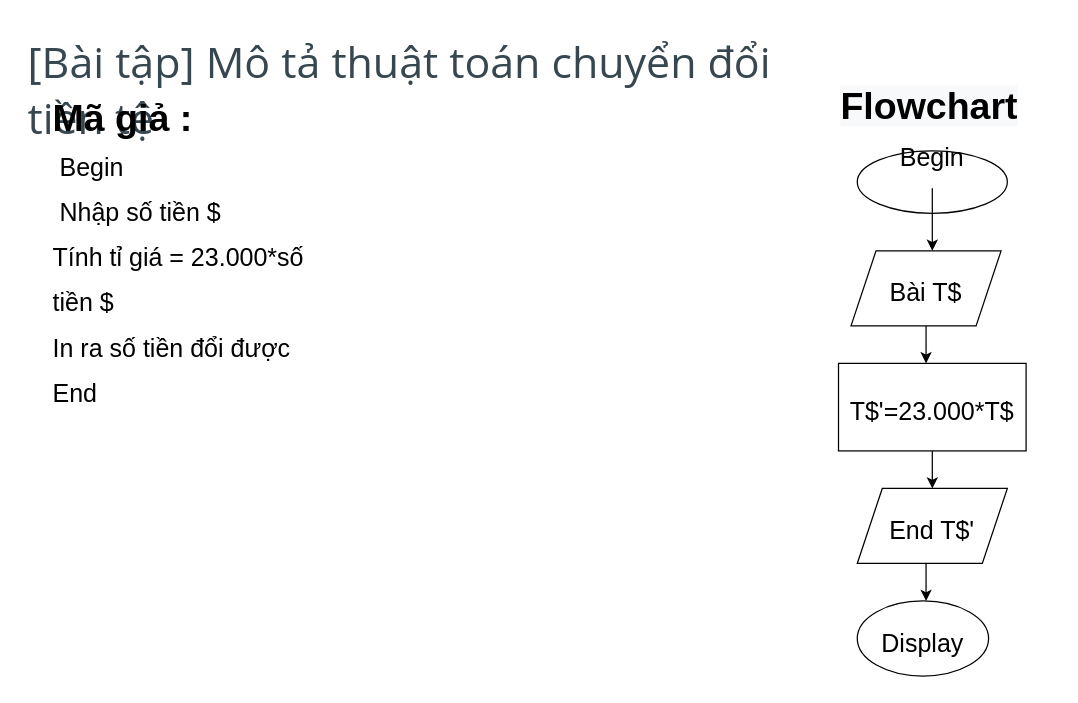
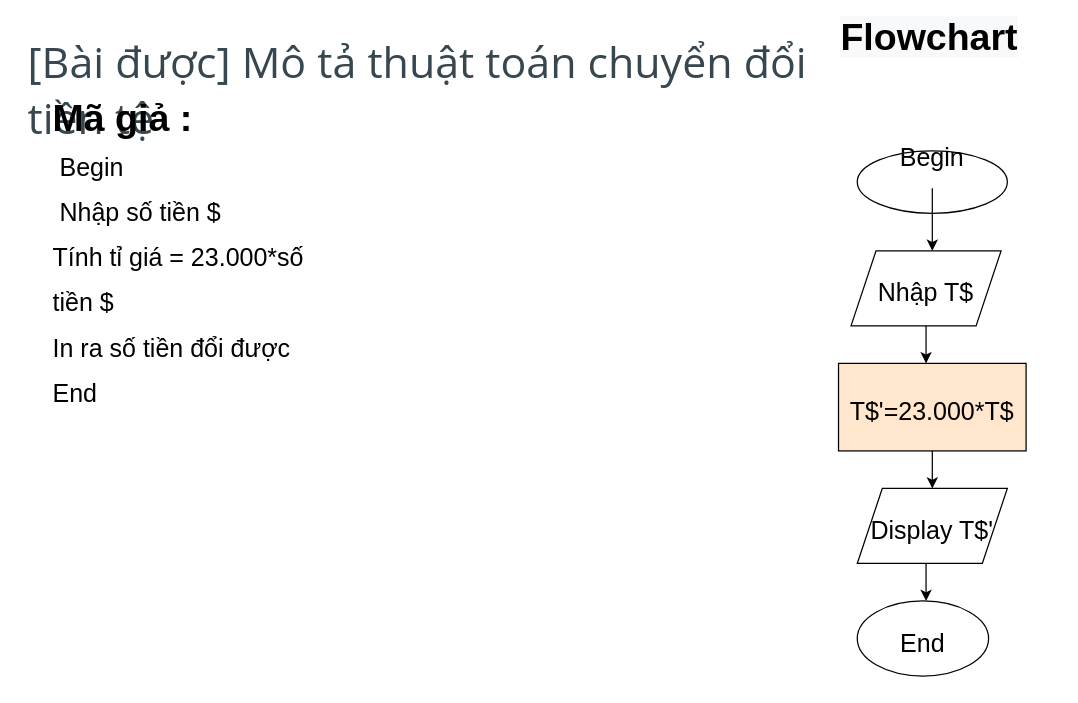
(194, 43) -> (198, 43)
(944, 107) -> (944, 38)
(926, 288) -> (926, 288)
(932, 407) -> (932, 407)
(932, 526) -> (932, 526)
(923, 638) -> (923, 638)
